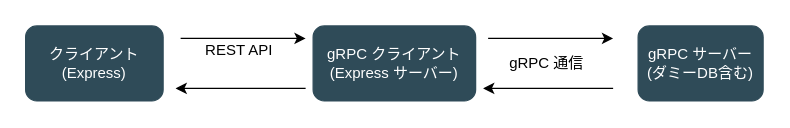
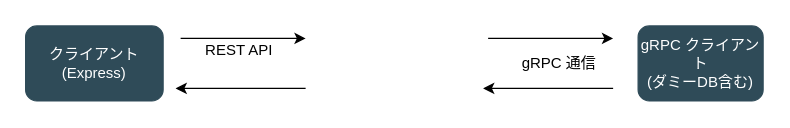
(394, 63) -> none
(547, 63) -> (559, 63)
(701, 63) -> (701, 63)
